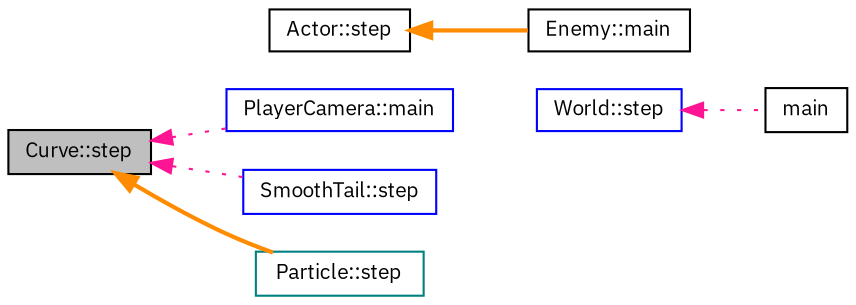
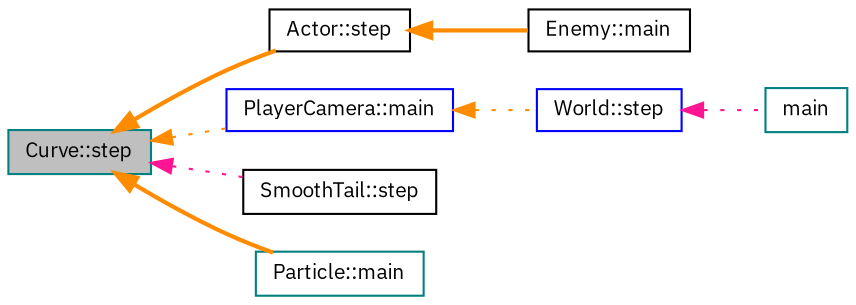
none -> (203, 82)
none -> (506, 110)
(806, 110) -> (806, 110)
(199, 133) -> (199, 133)
(80, 152) -> (80, 152)
(340, 192) -> (340, 192)
(340, 274) -> (340, 274)
